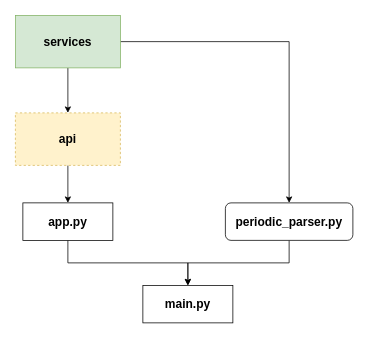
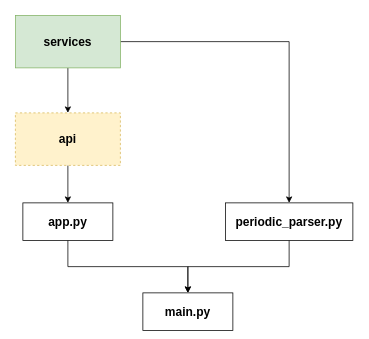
(289, 222) -> (289, 222)
(188, 304) -> (188, 312)
